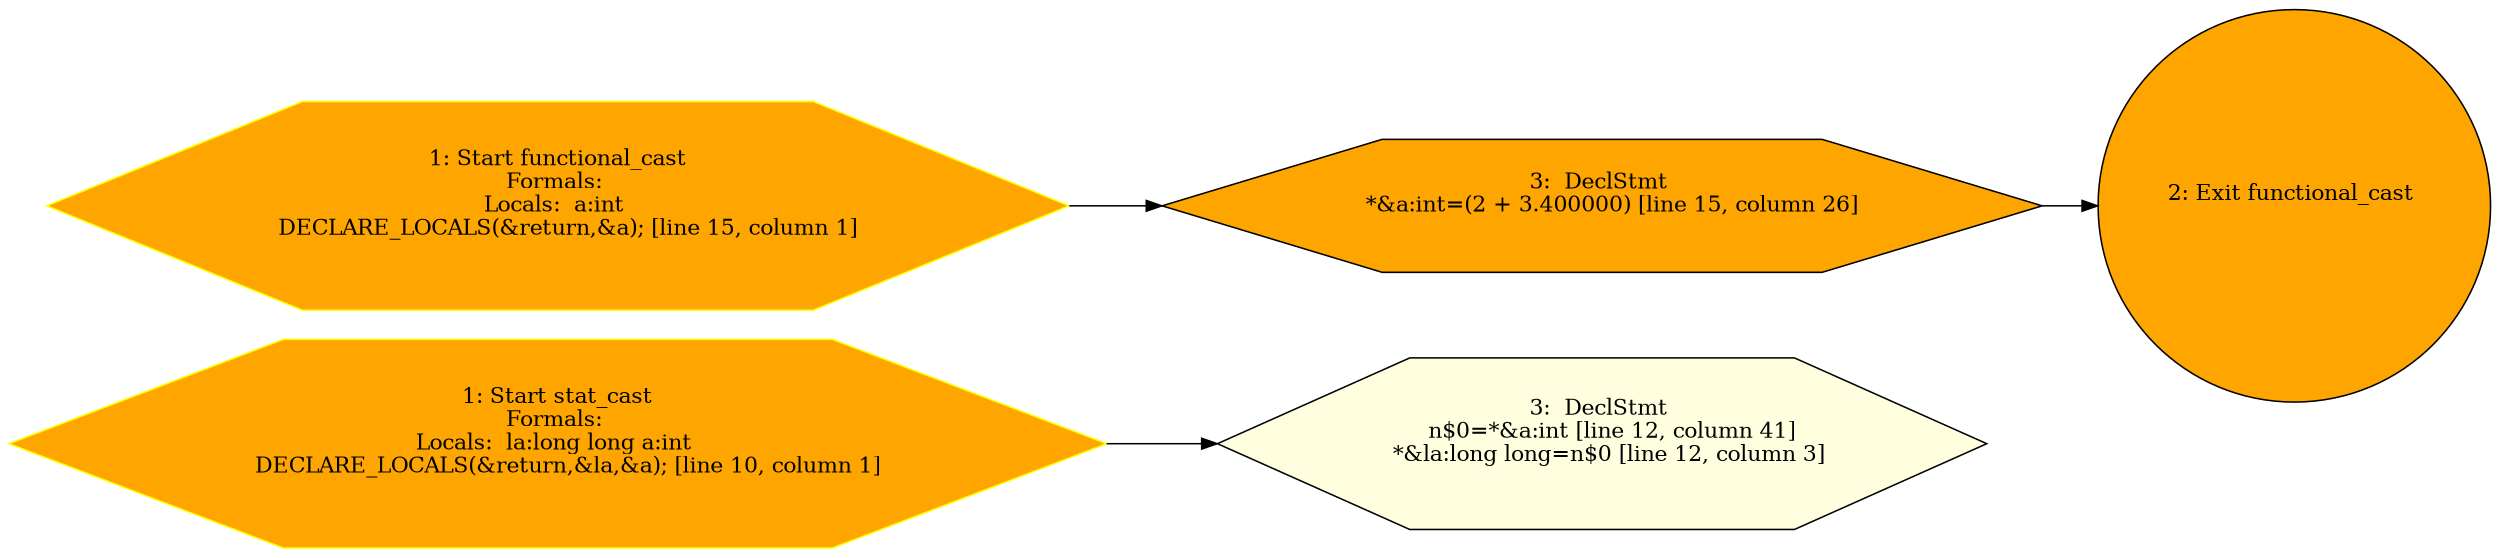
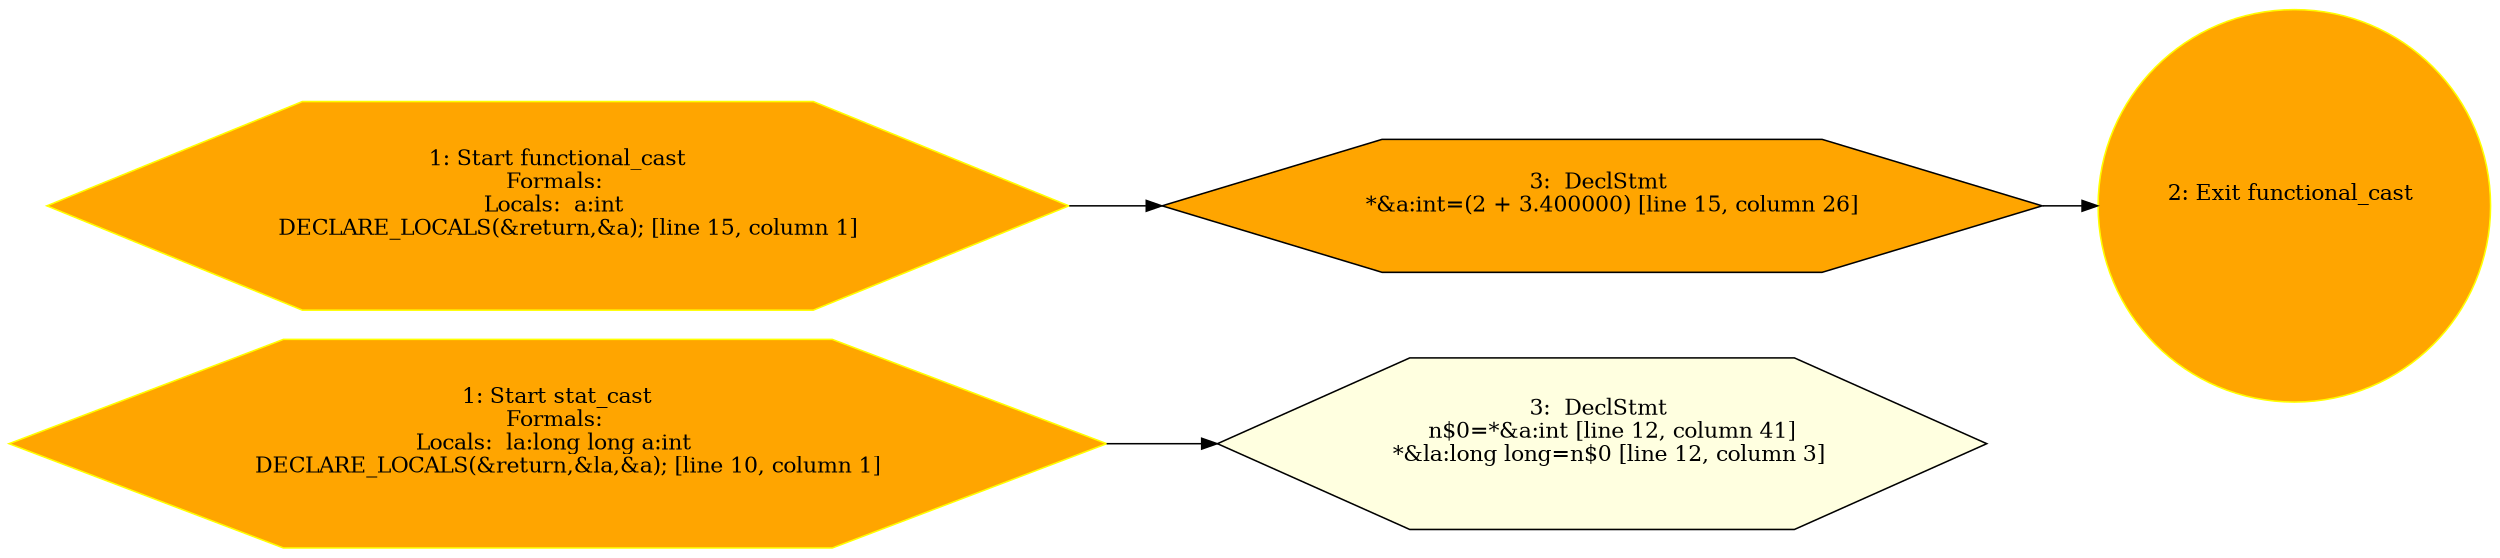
(2294, 206) -> (2294, 206)
